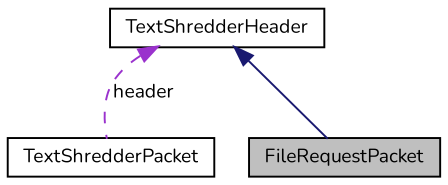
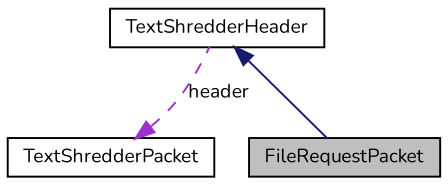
(109, 91) -> (185, 90)
